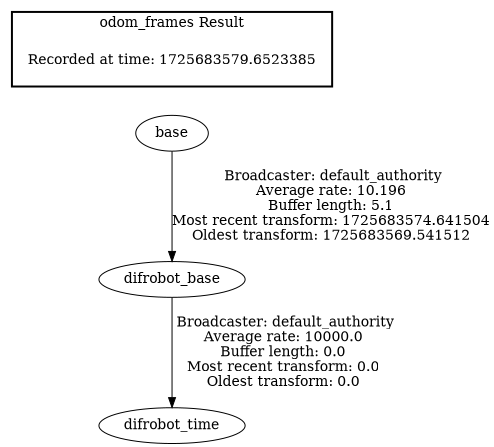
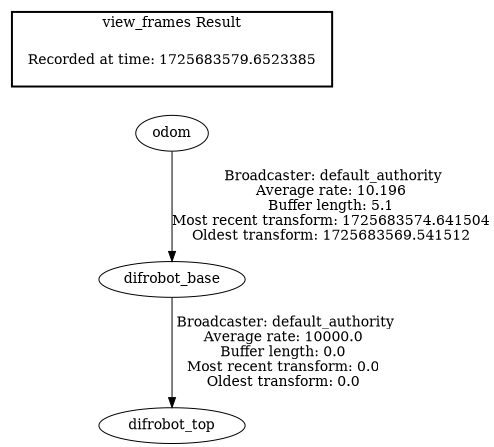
(172, 23) -> (172, 23)
(172, 133) -> (172, 133)
(172, 426) -> (172, 426)
